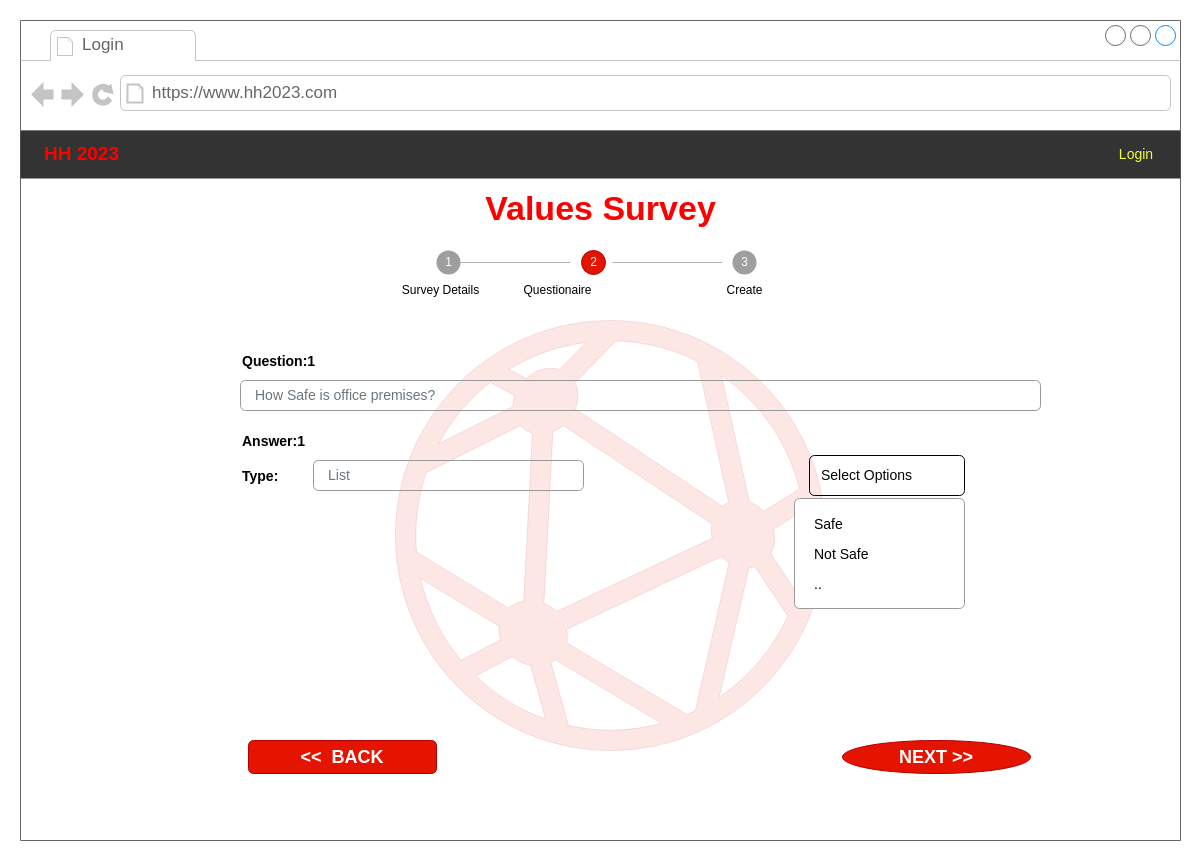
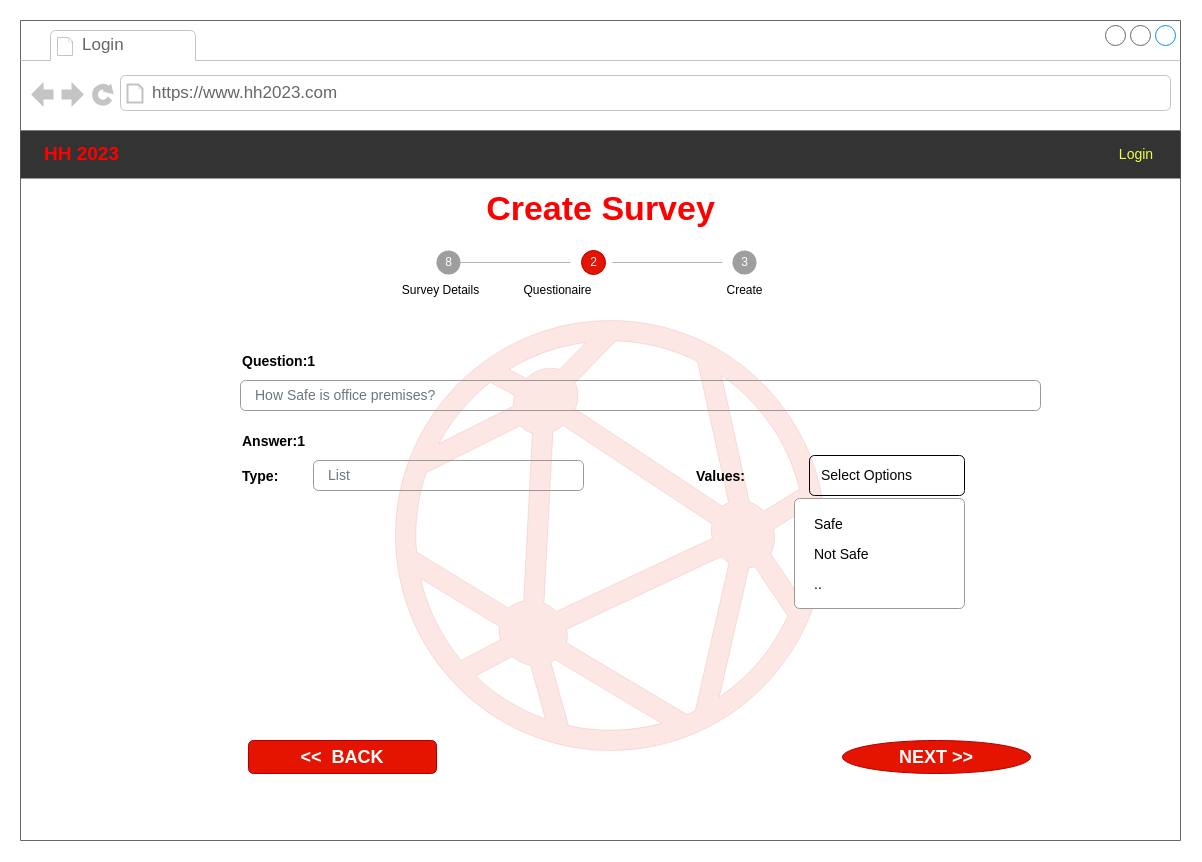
(601, 209) -> (601, 209)
(449, 263) -> (449, 263)
none -> (730, 476)
